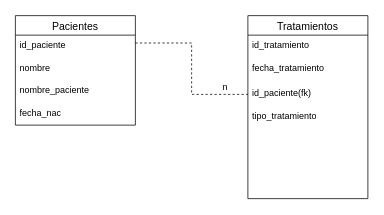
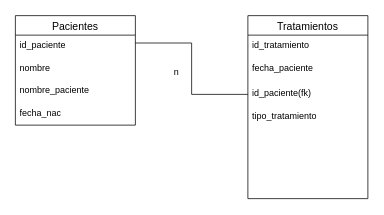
(192, 68) -> (192, 68)
(294, 68) -> (286, 68)
(225, 87) -> (177, 72)
